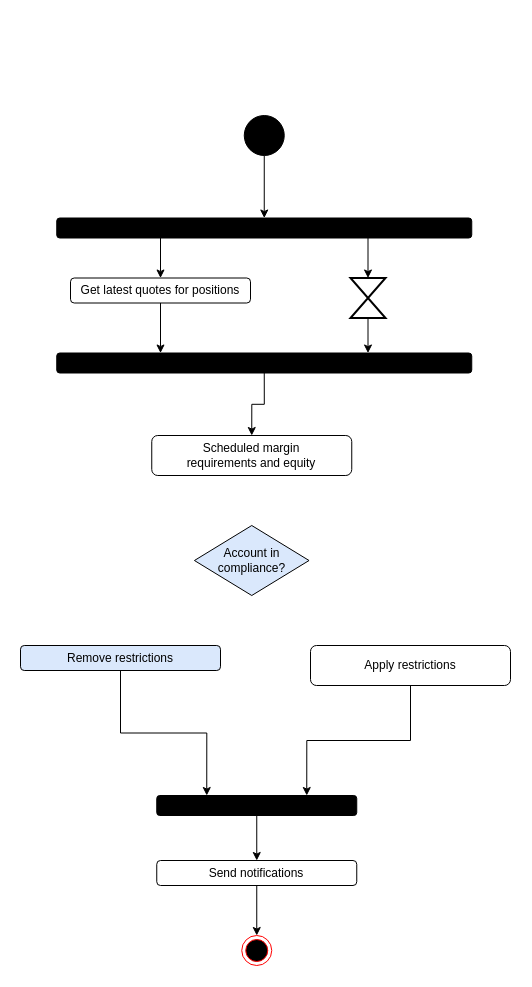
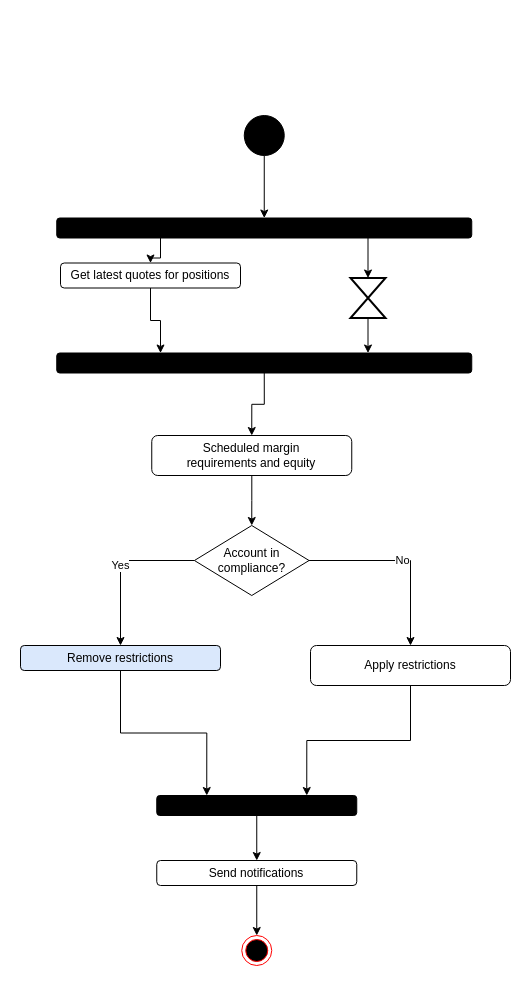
(161, 291) -> (151, 276)
none -> (252, 497)
(252, 561) -> (252, 561)
none -> (398, 561)
none -> (121, 563)
